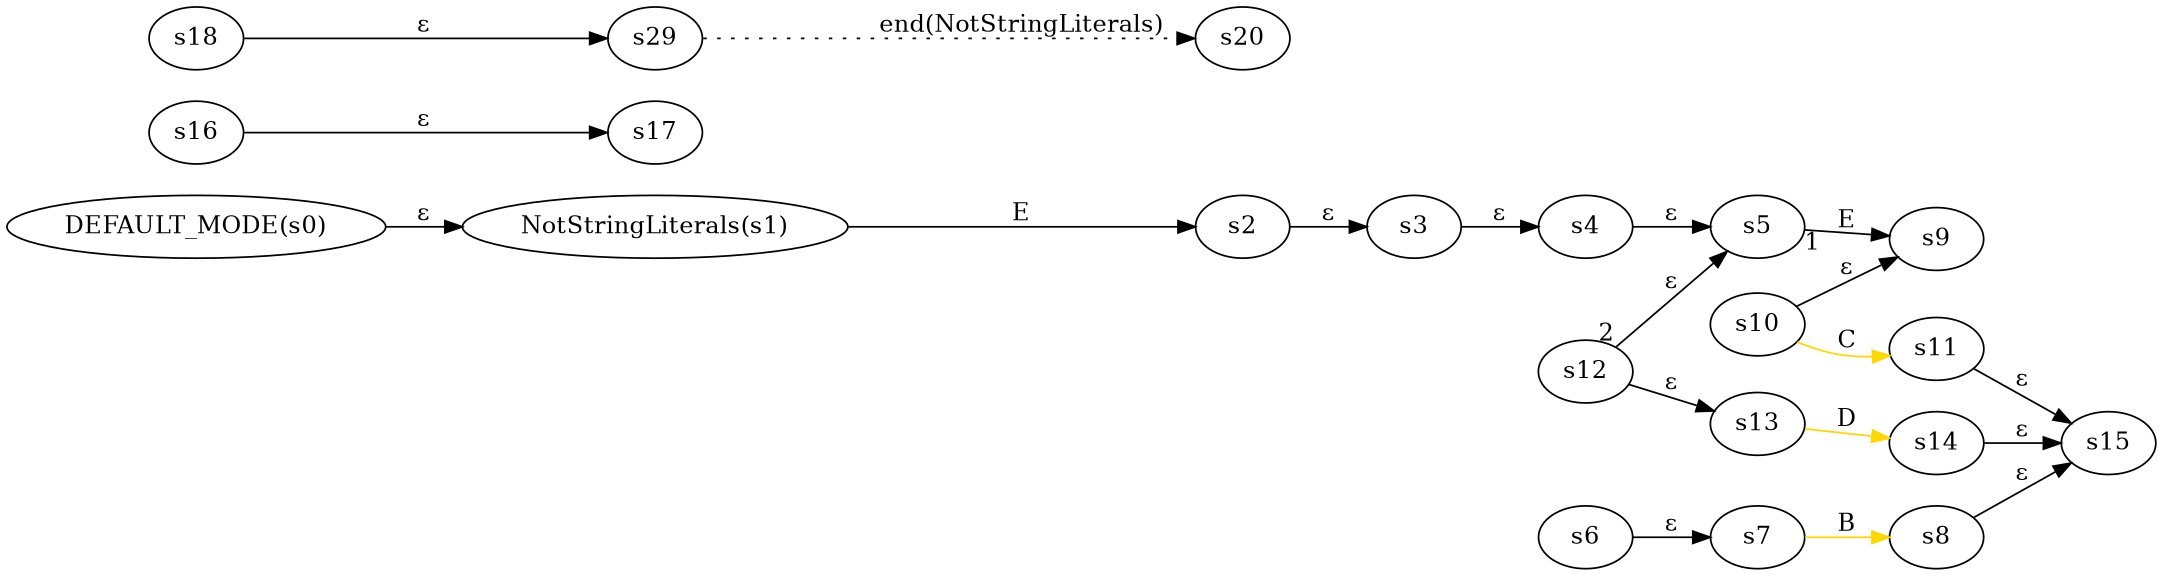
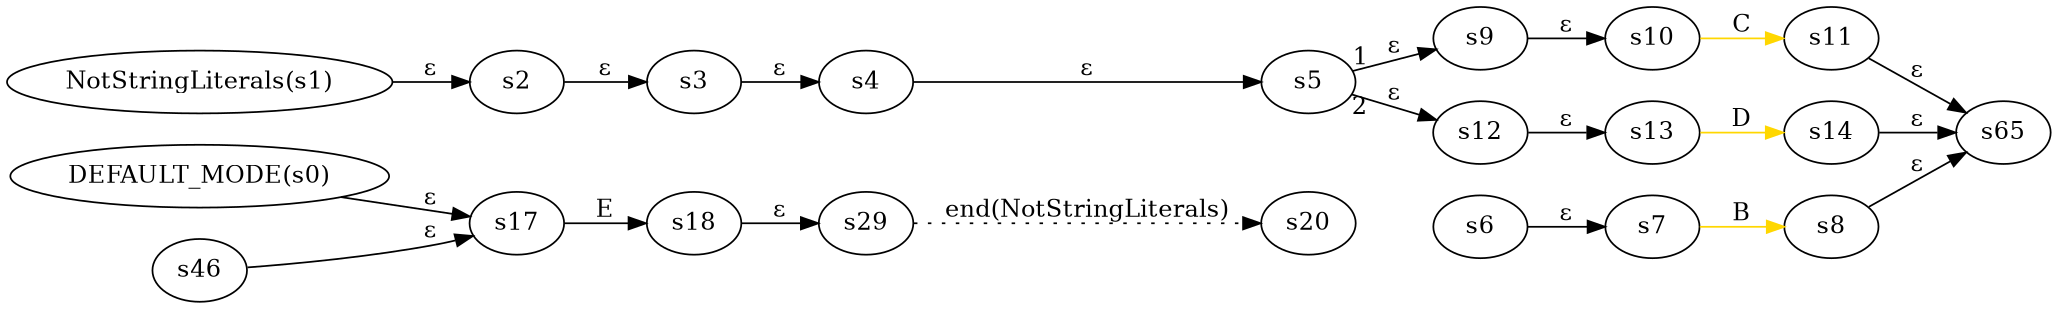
(196, 133) -> (200, 270)
(1021, 214) -> (431, 69)
(1847, 221) -> (1394, 46)
none -> (596, 223)
(415, 227) -> (397, 206)
(1839, 286) -> (1557, 38)
(1665, 305) -> (1386, 105)
(2109, 443) -> (2003, 133)
